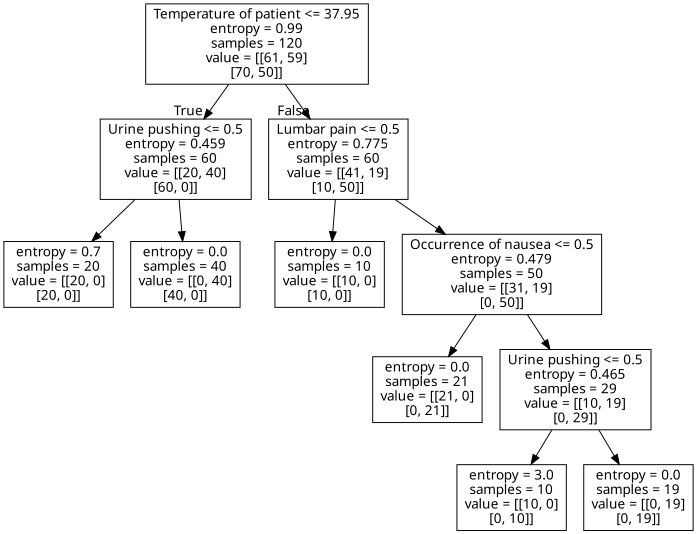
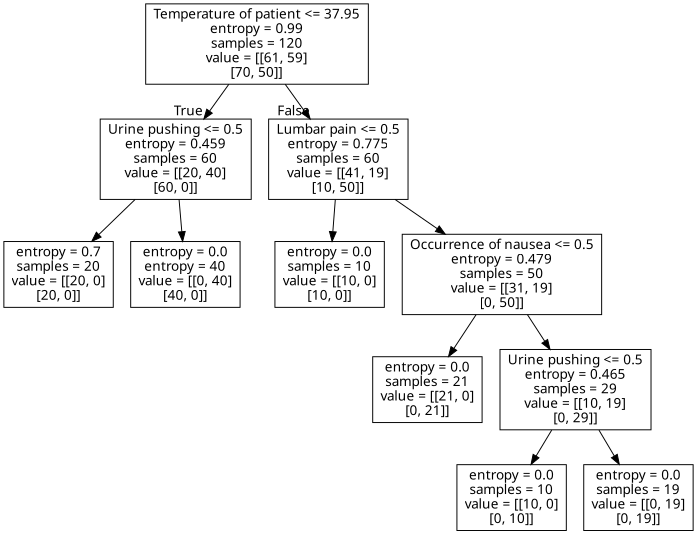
(185, 274) -> (185, 274)
(512, 498) -> (512, 498)
